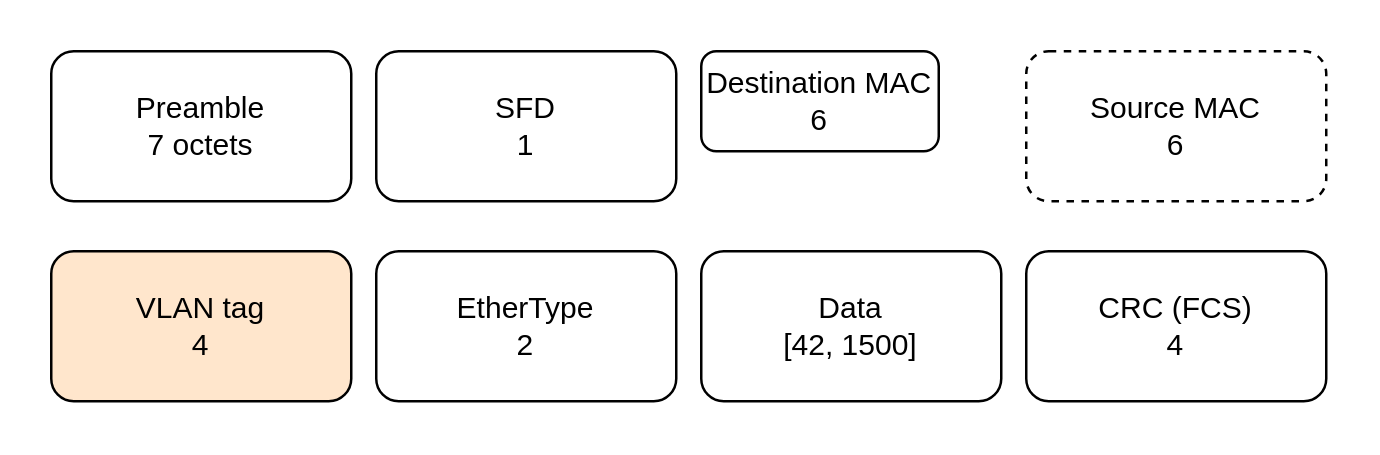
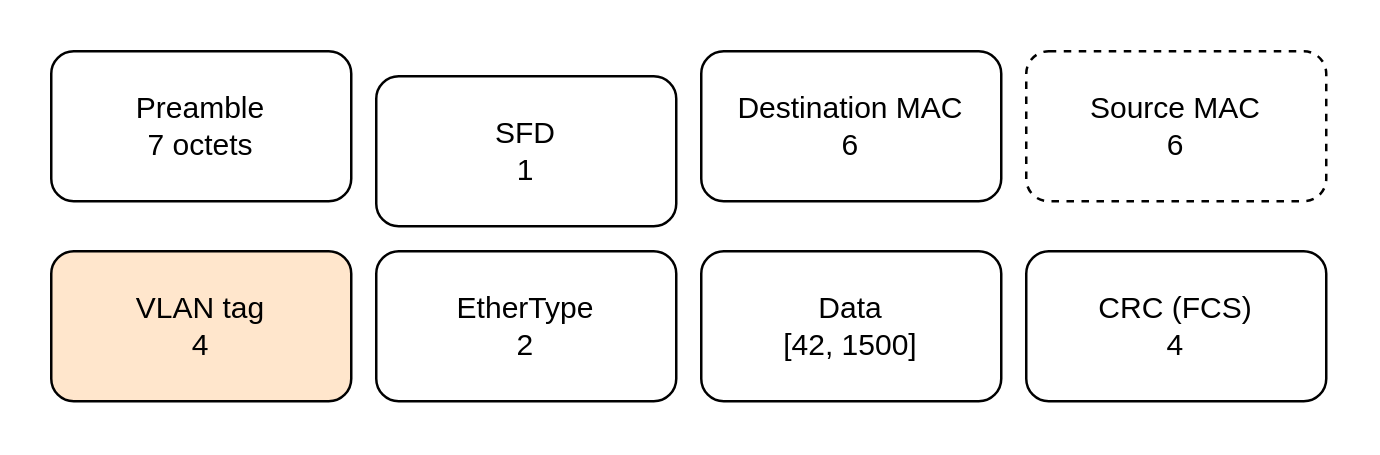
(820, 101) -> (851, 126)
(526, 126) -> (526, 151)
